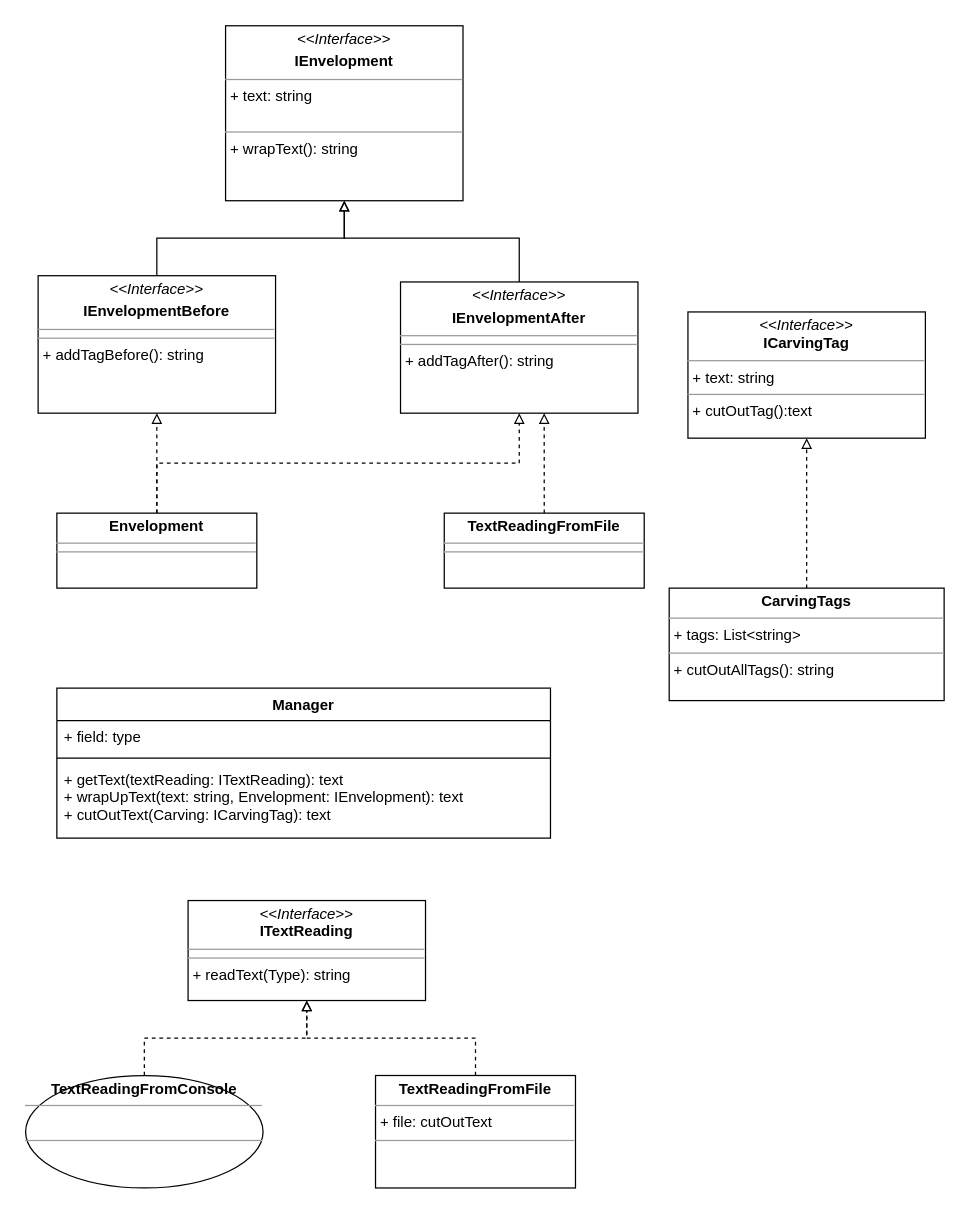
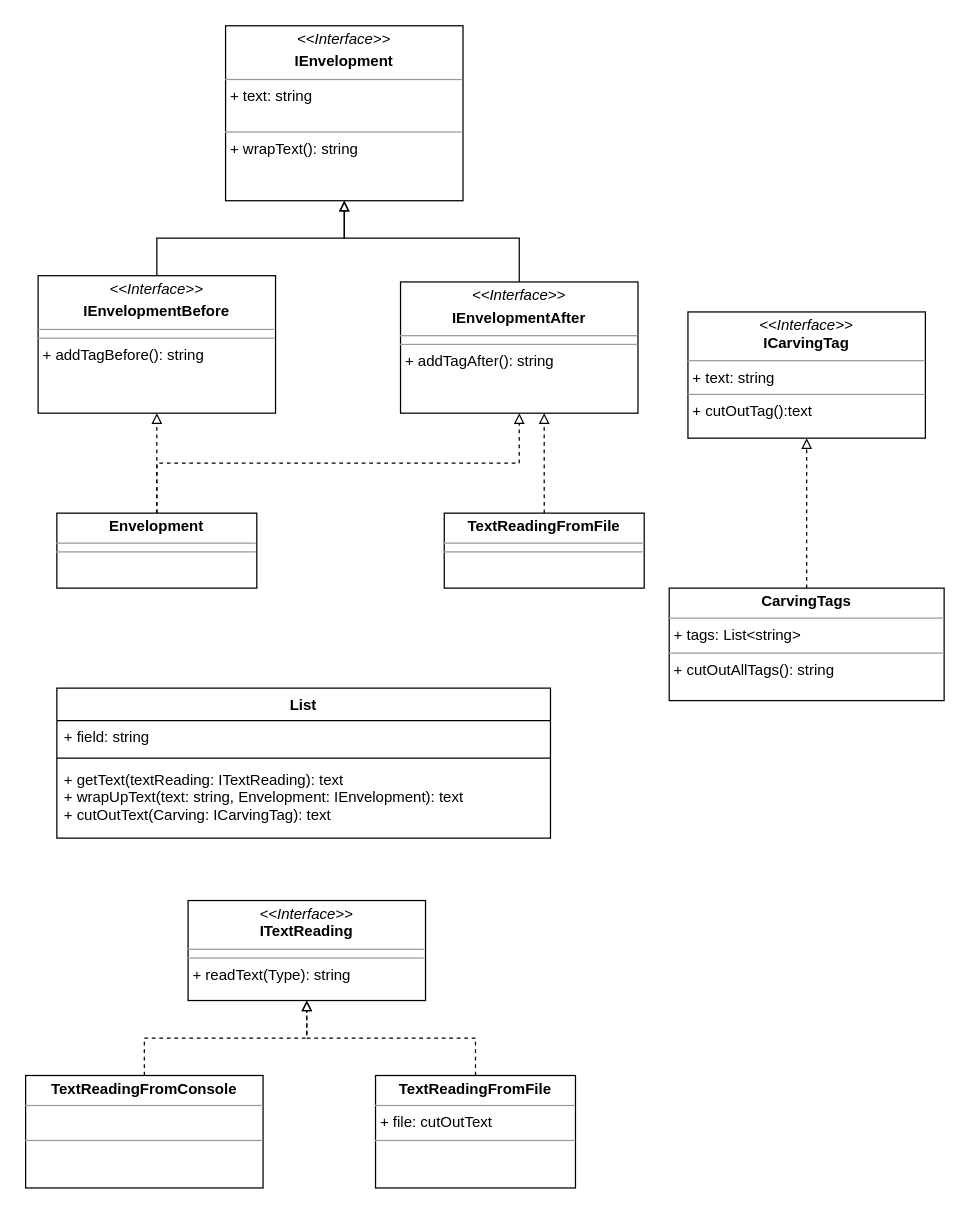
(303, 705) -> (303, 705)
(109, 738) -> (115, 738)
(144, 1132) -> (144, 1132)
